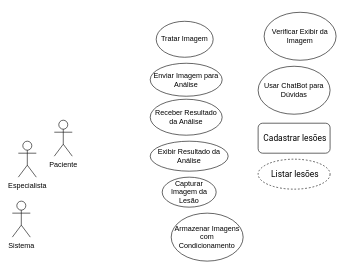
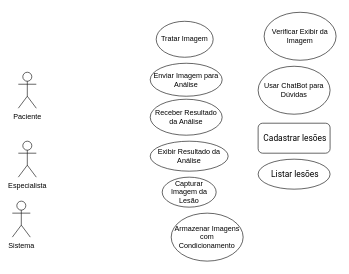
(63, 138) -> (27, 90)
(294, 174) -> (294, 174)
